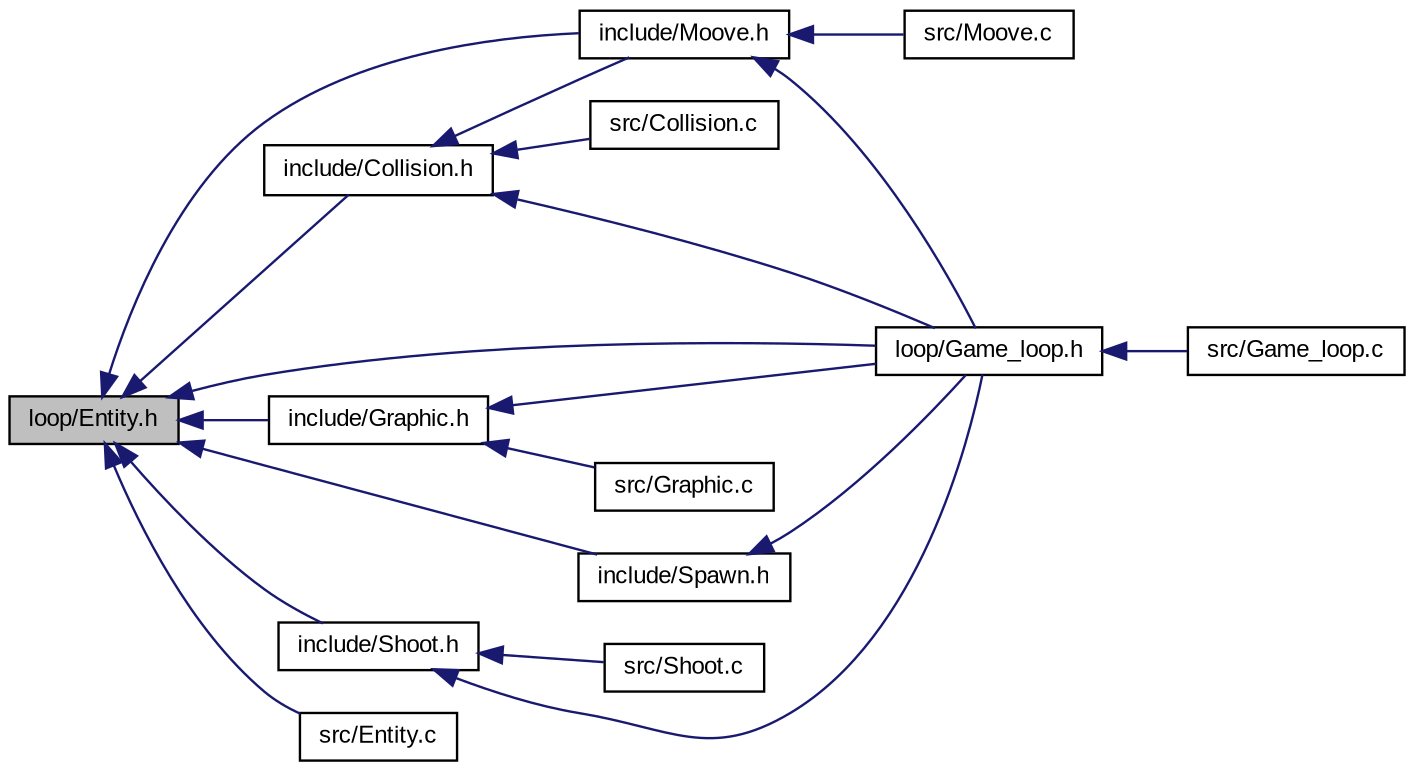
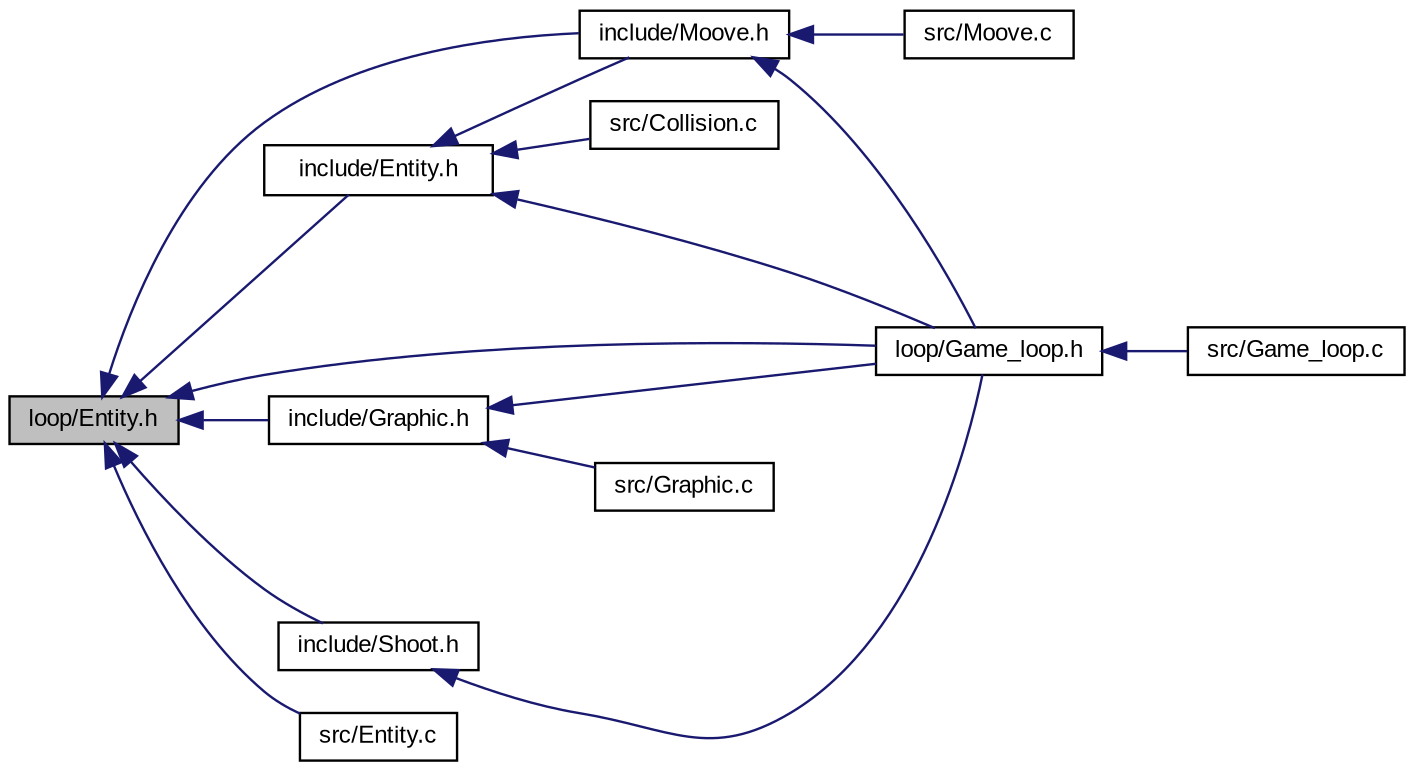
(379, 170) -> (379, 170)
(684, 577) -> none
(684, 668) -> none
